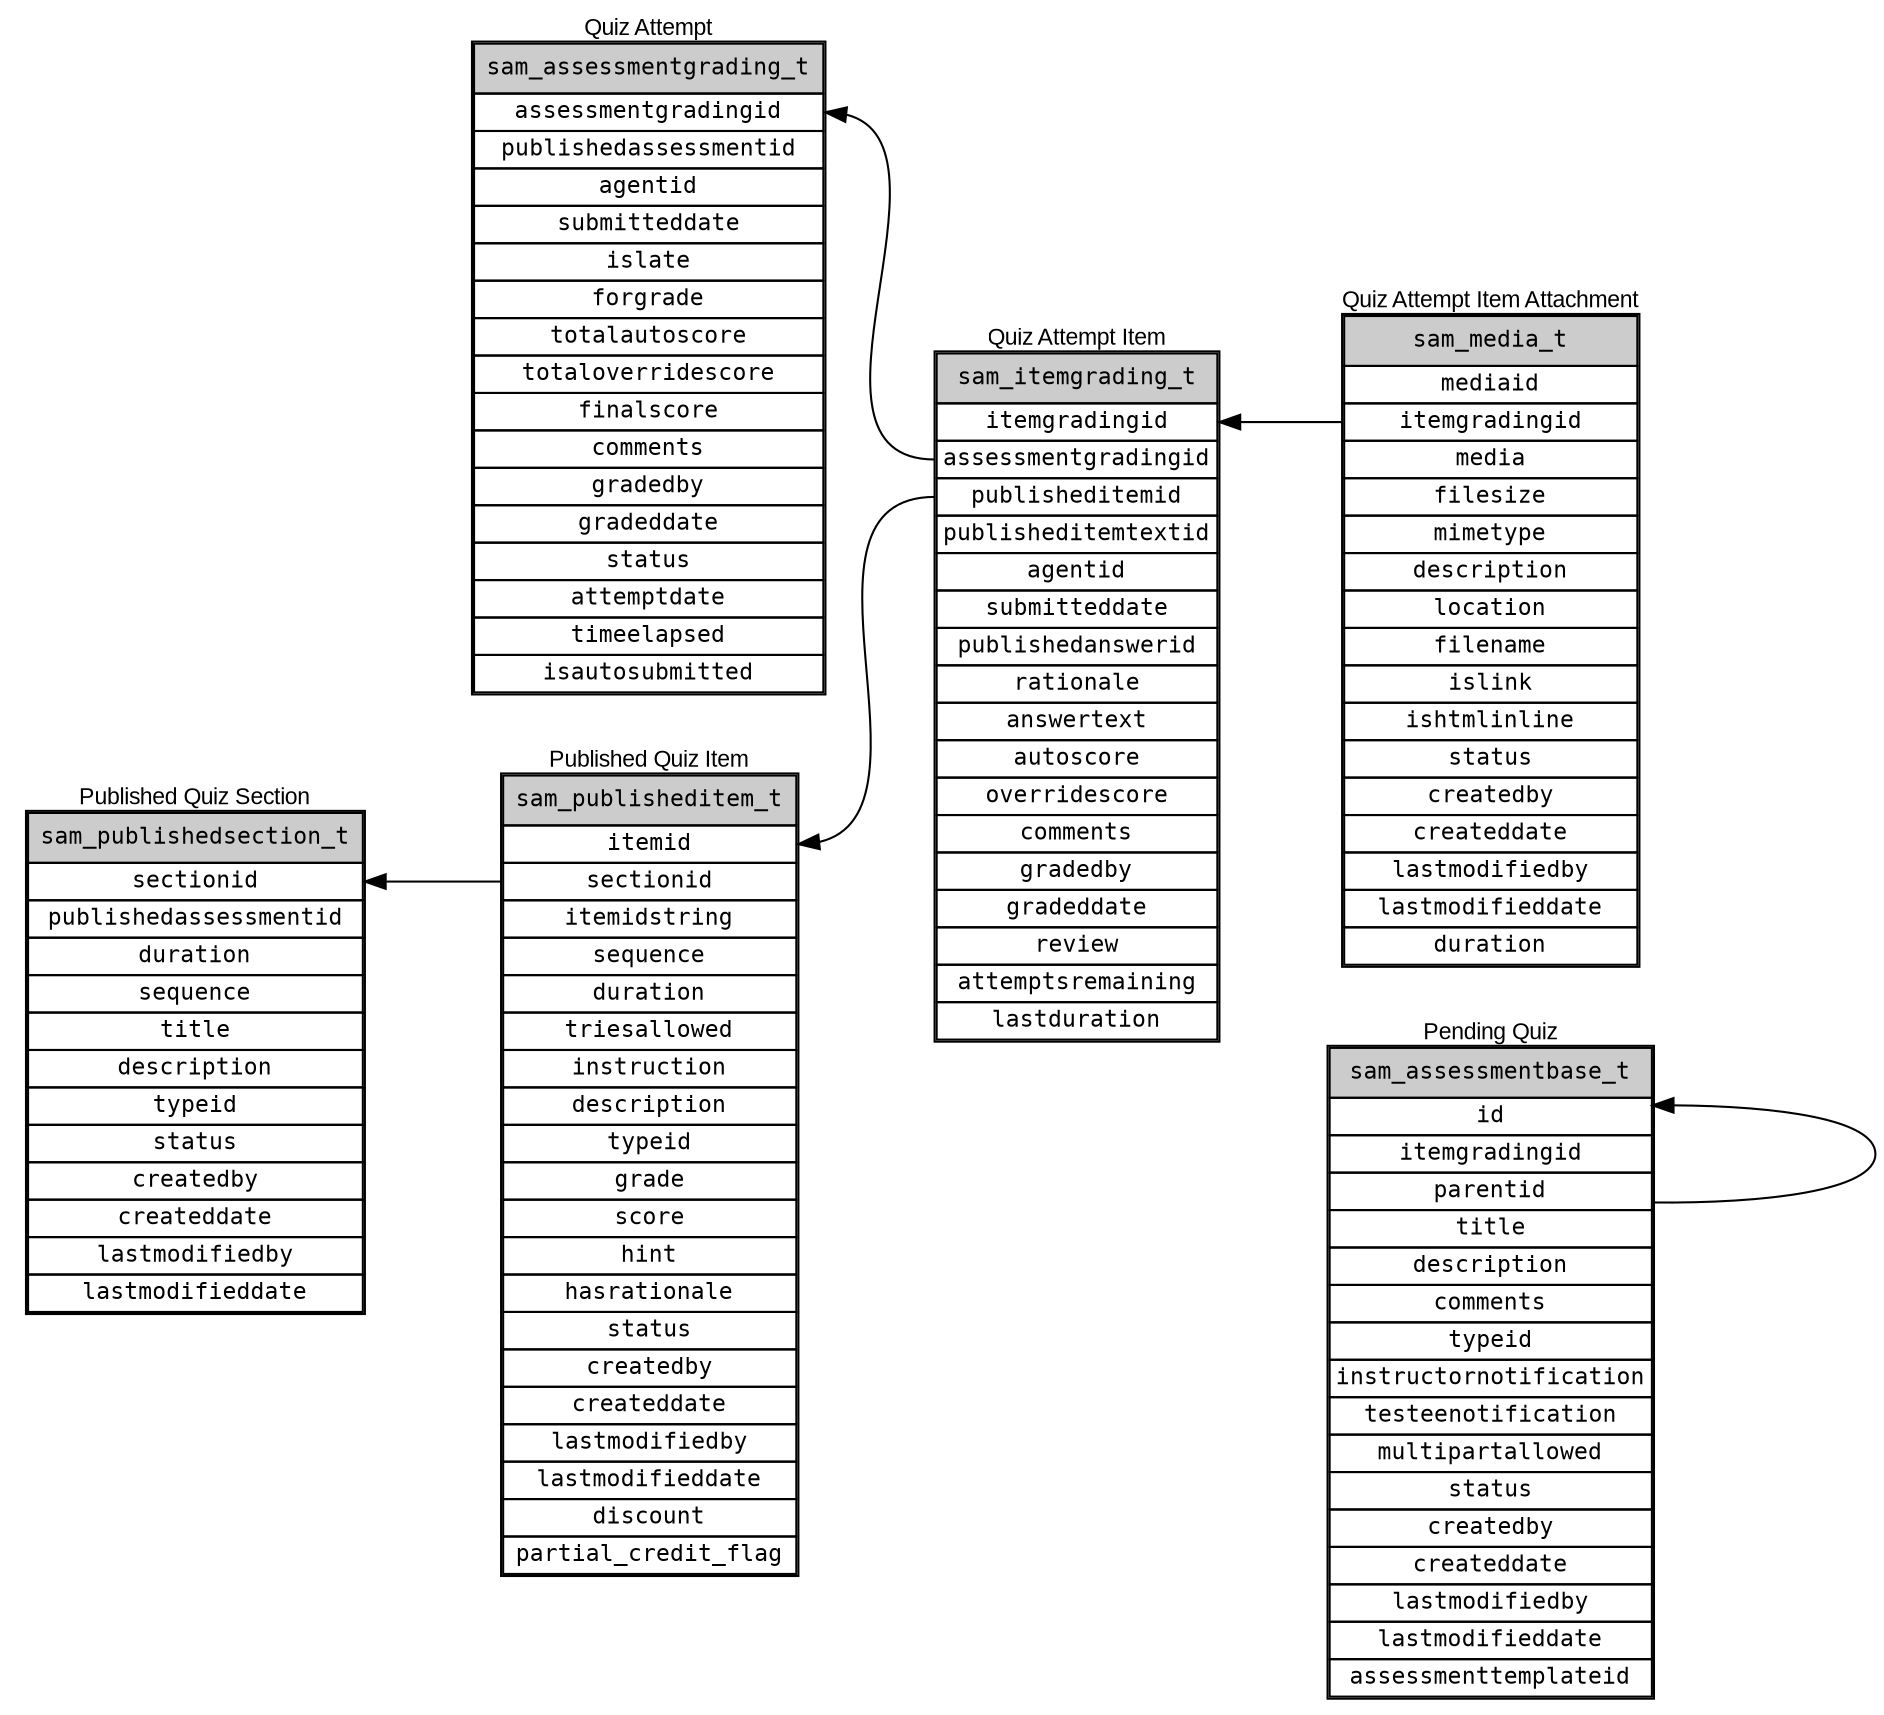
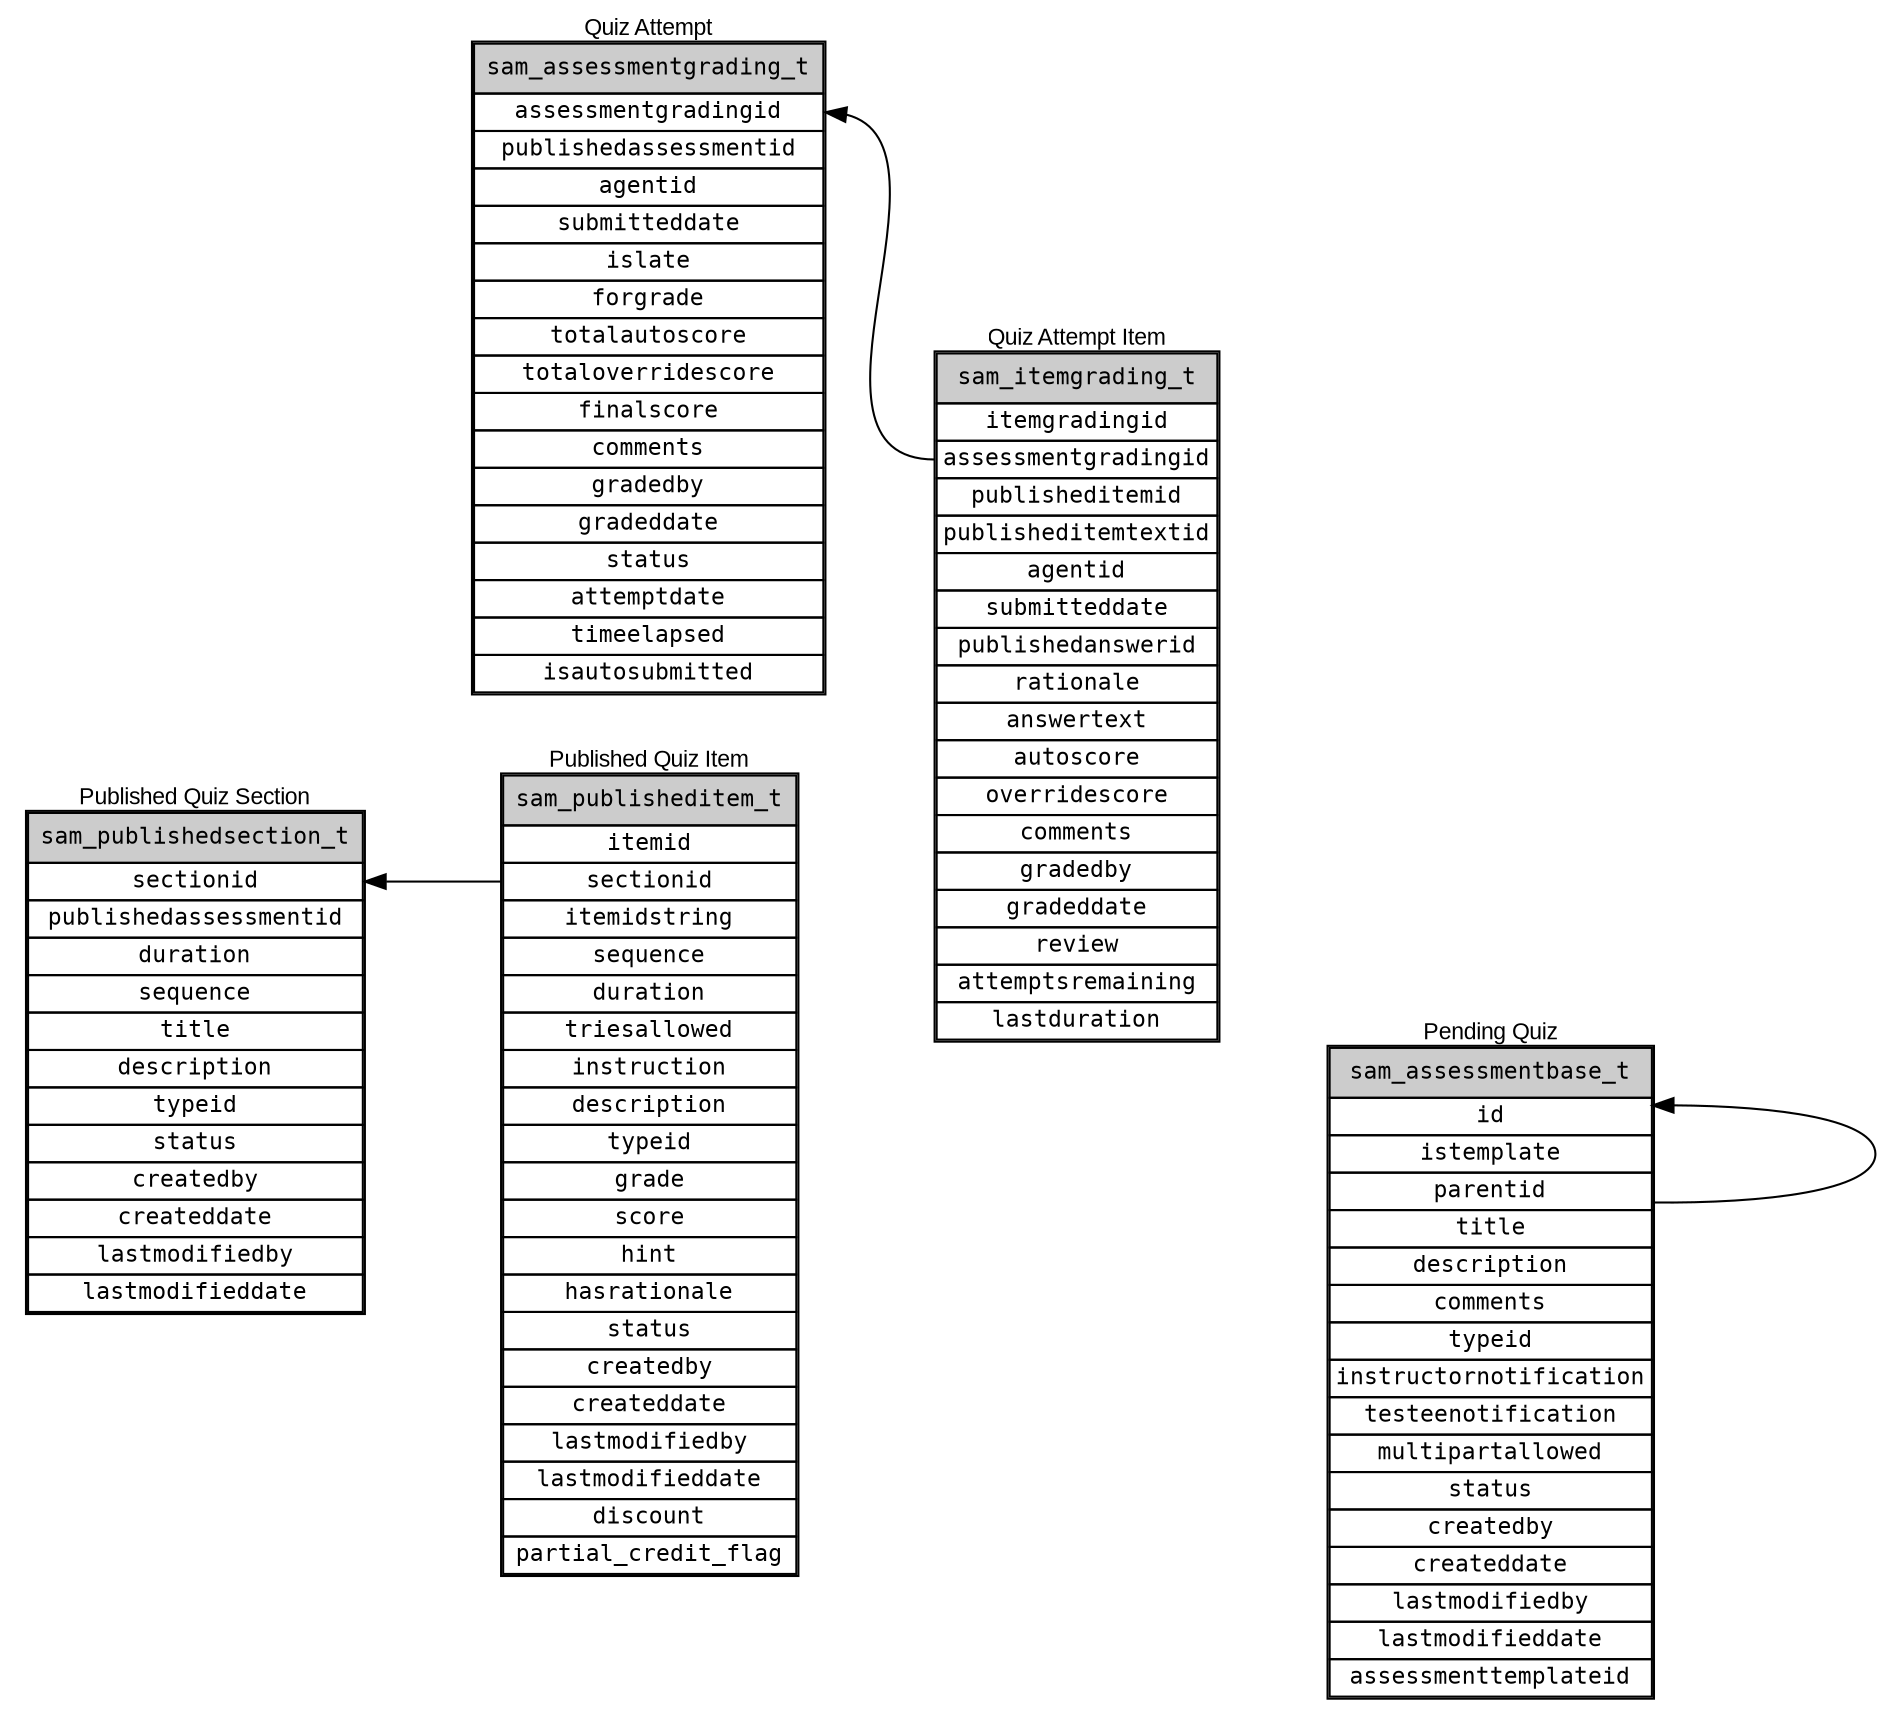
(1490, 628) -> none
(866, 660) -> none
(1491, 1153) -> (1491, 1153)
